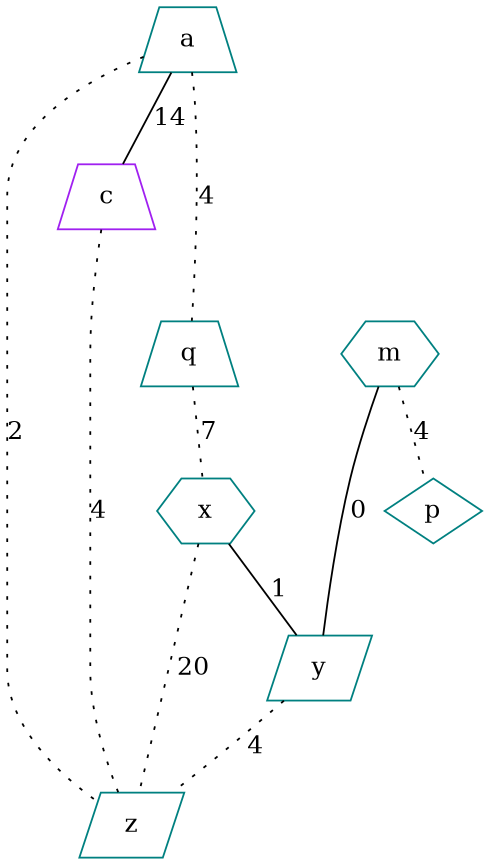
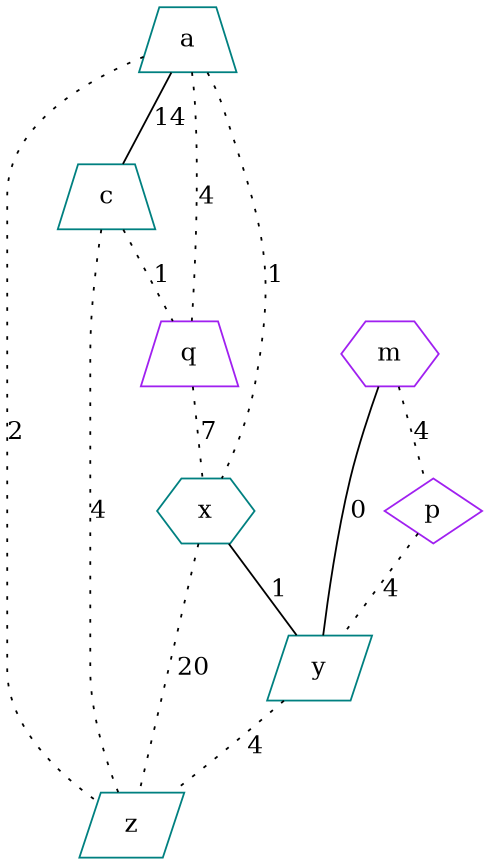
(107, 197) -> (107, 197)
none -> (265, 274)
none -> (148, 275)
(190, 354) -> (190, 354)
(390, 354) -> (390, 354)
(433, 511) -> (433, 511)
none -> (380, 584)
